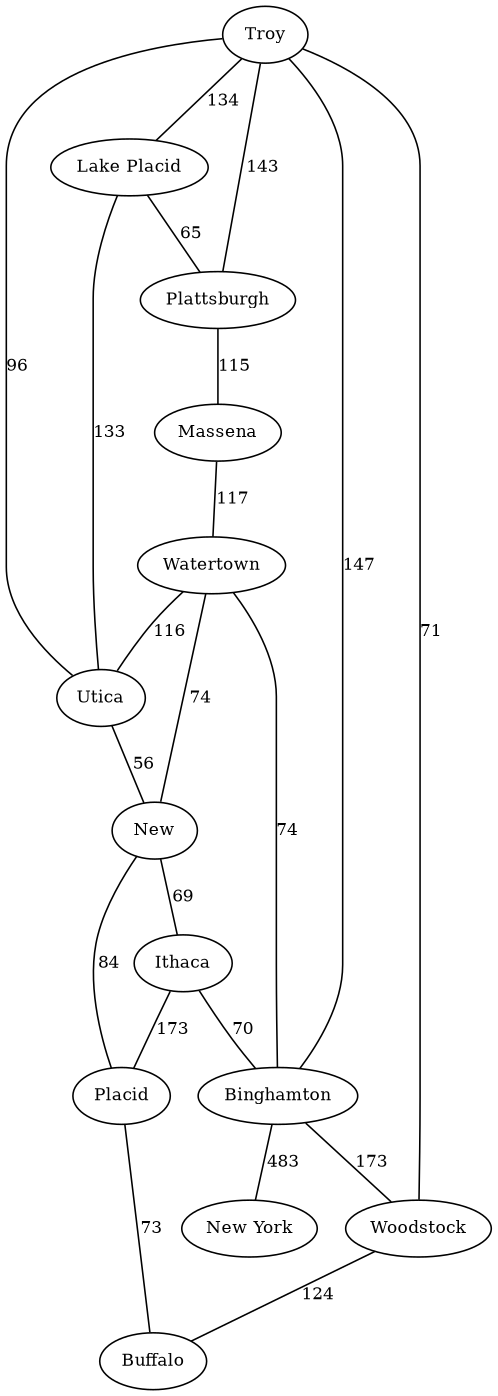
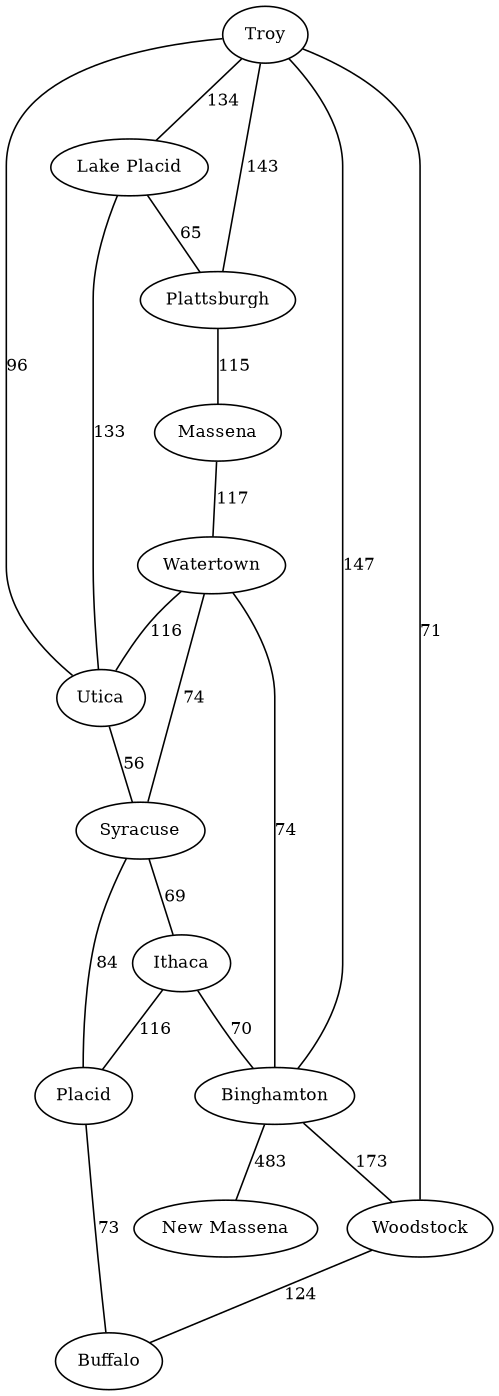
(155, 831) -> (141, 831)
(173, 1030) -> (156, 1030)
(250, 1229) -> (226, 1229)
